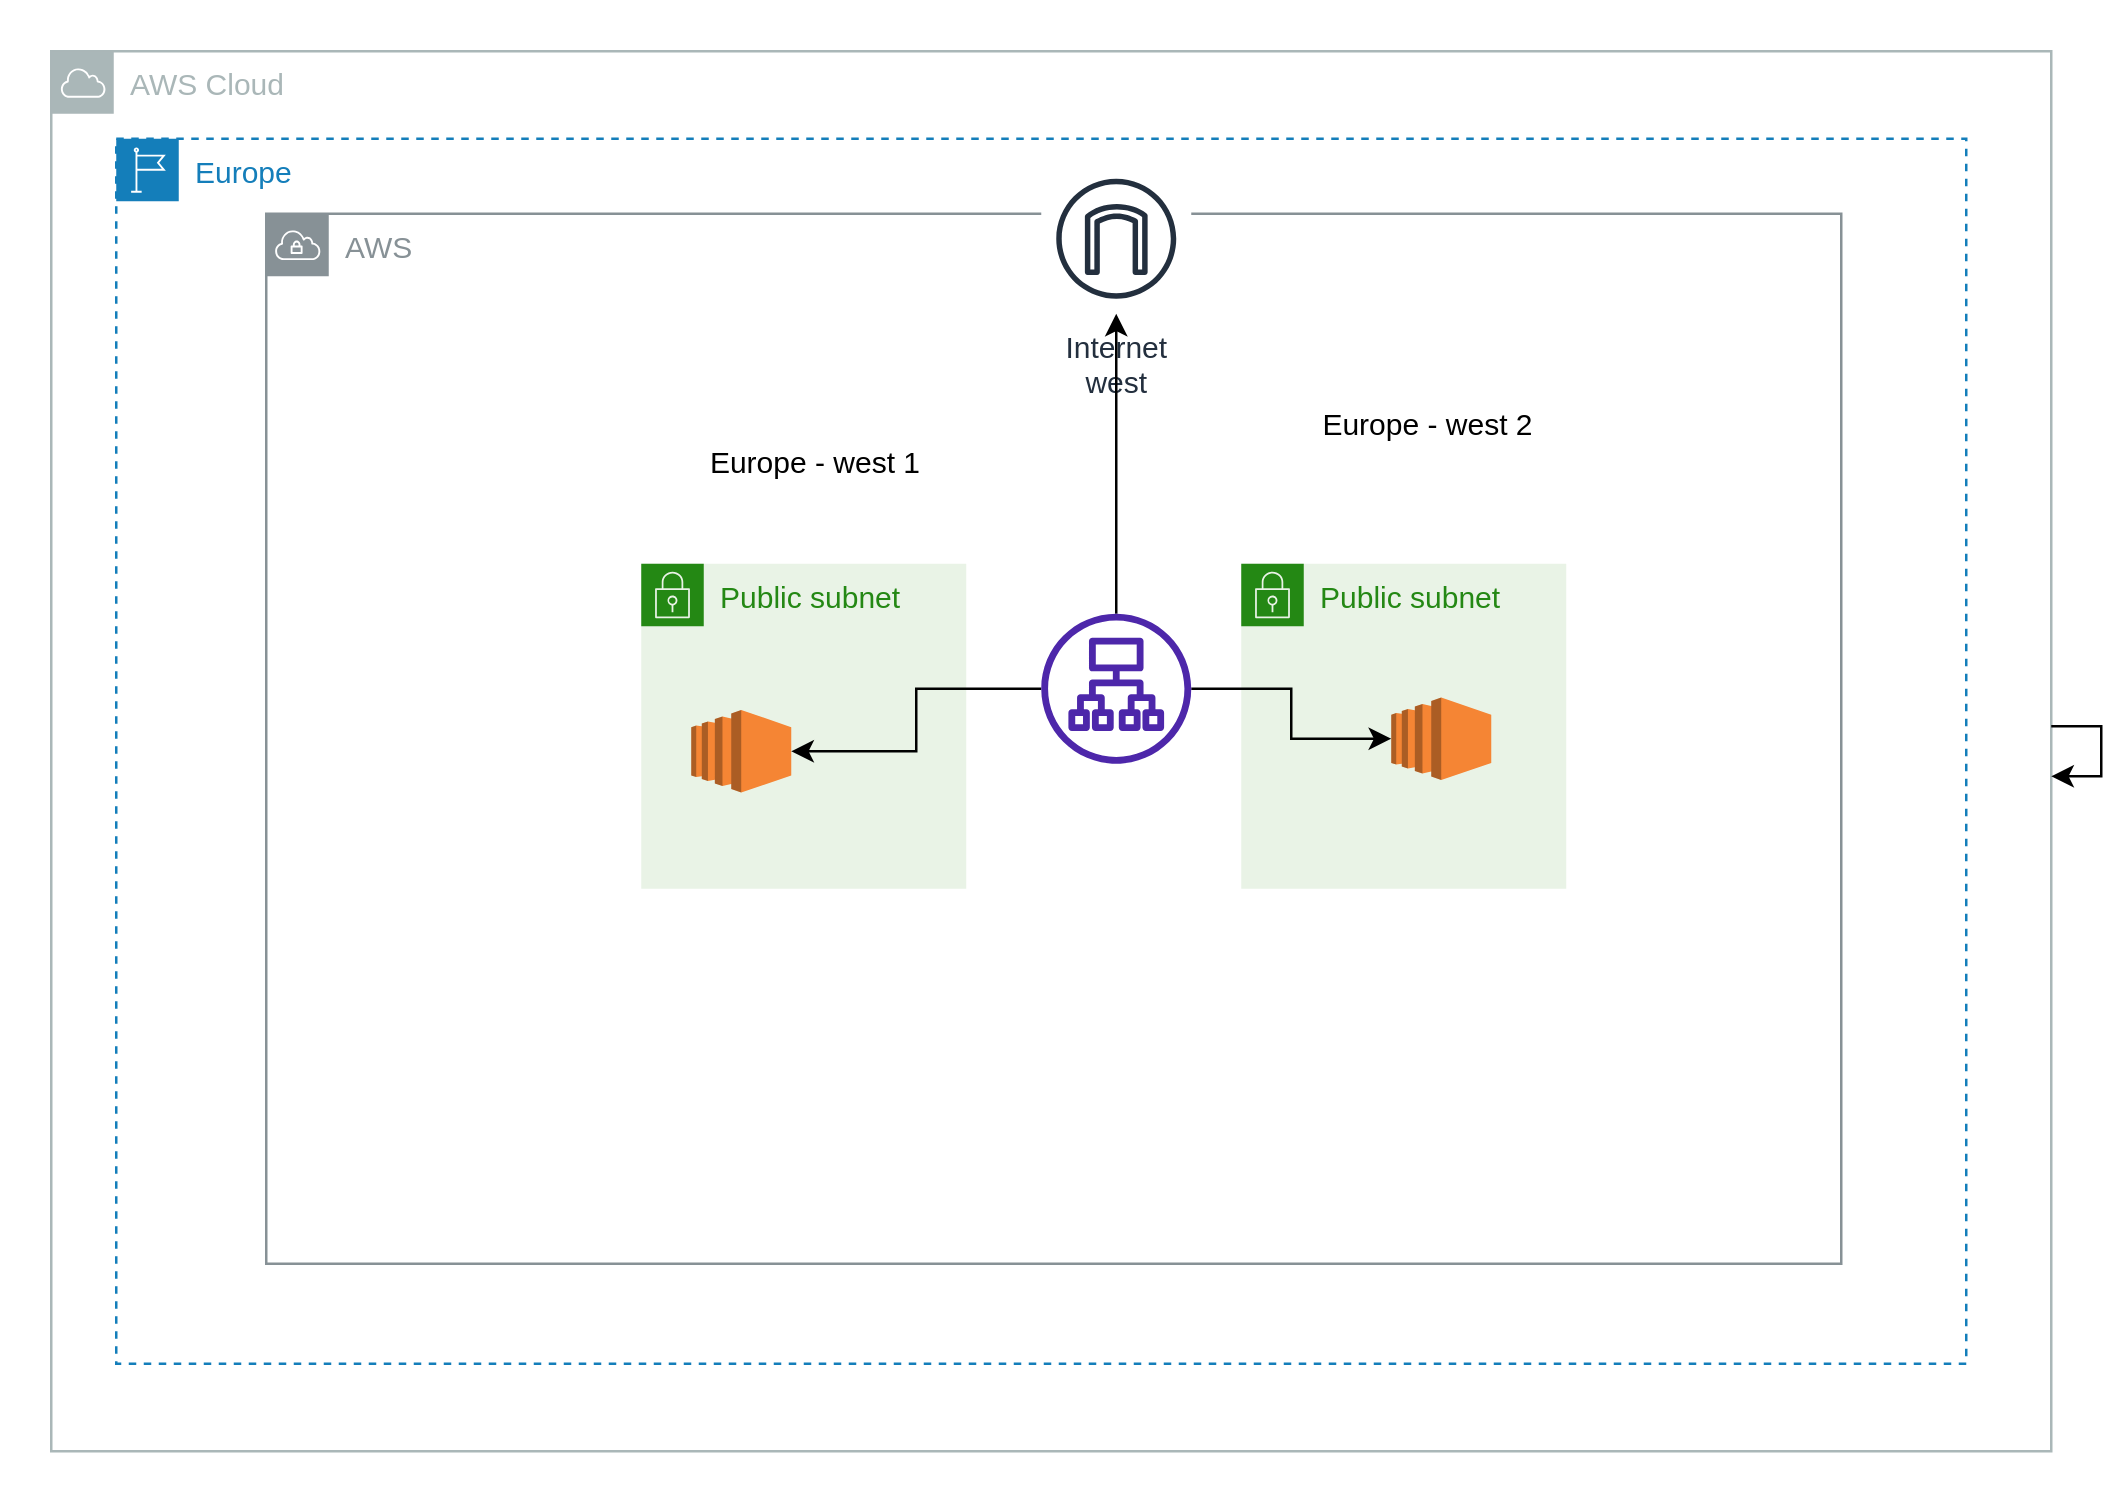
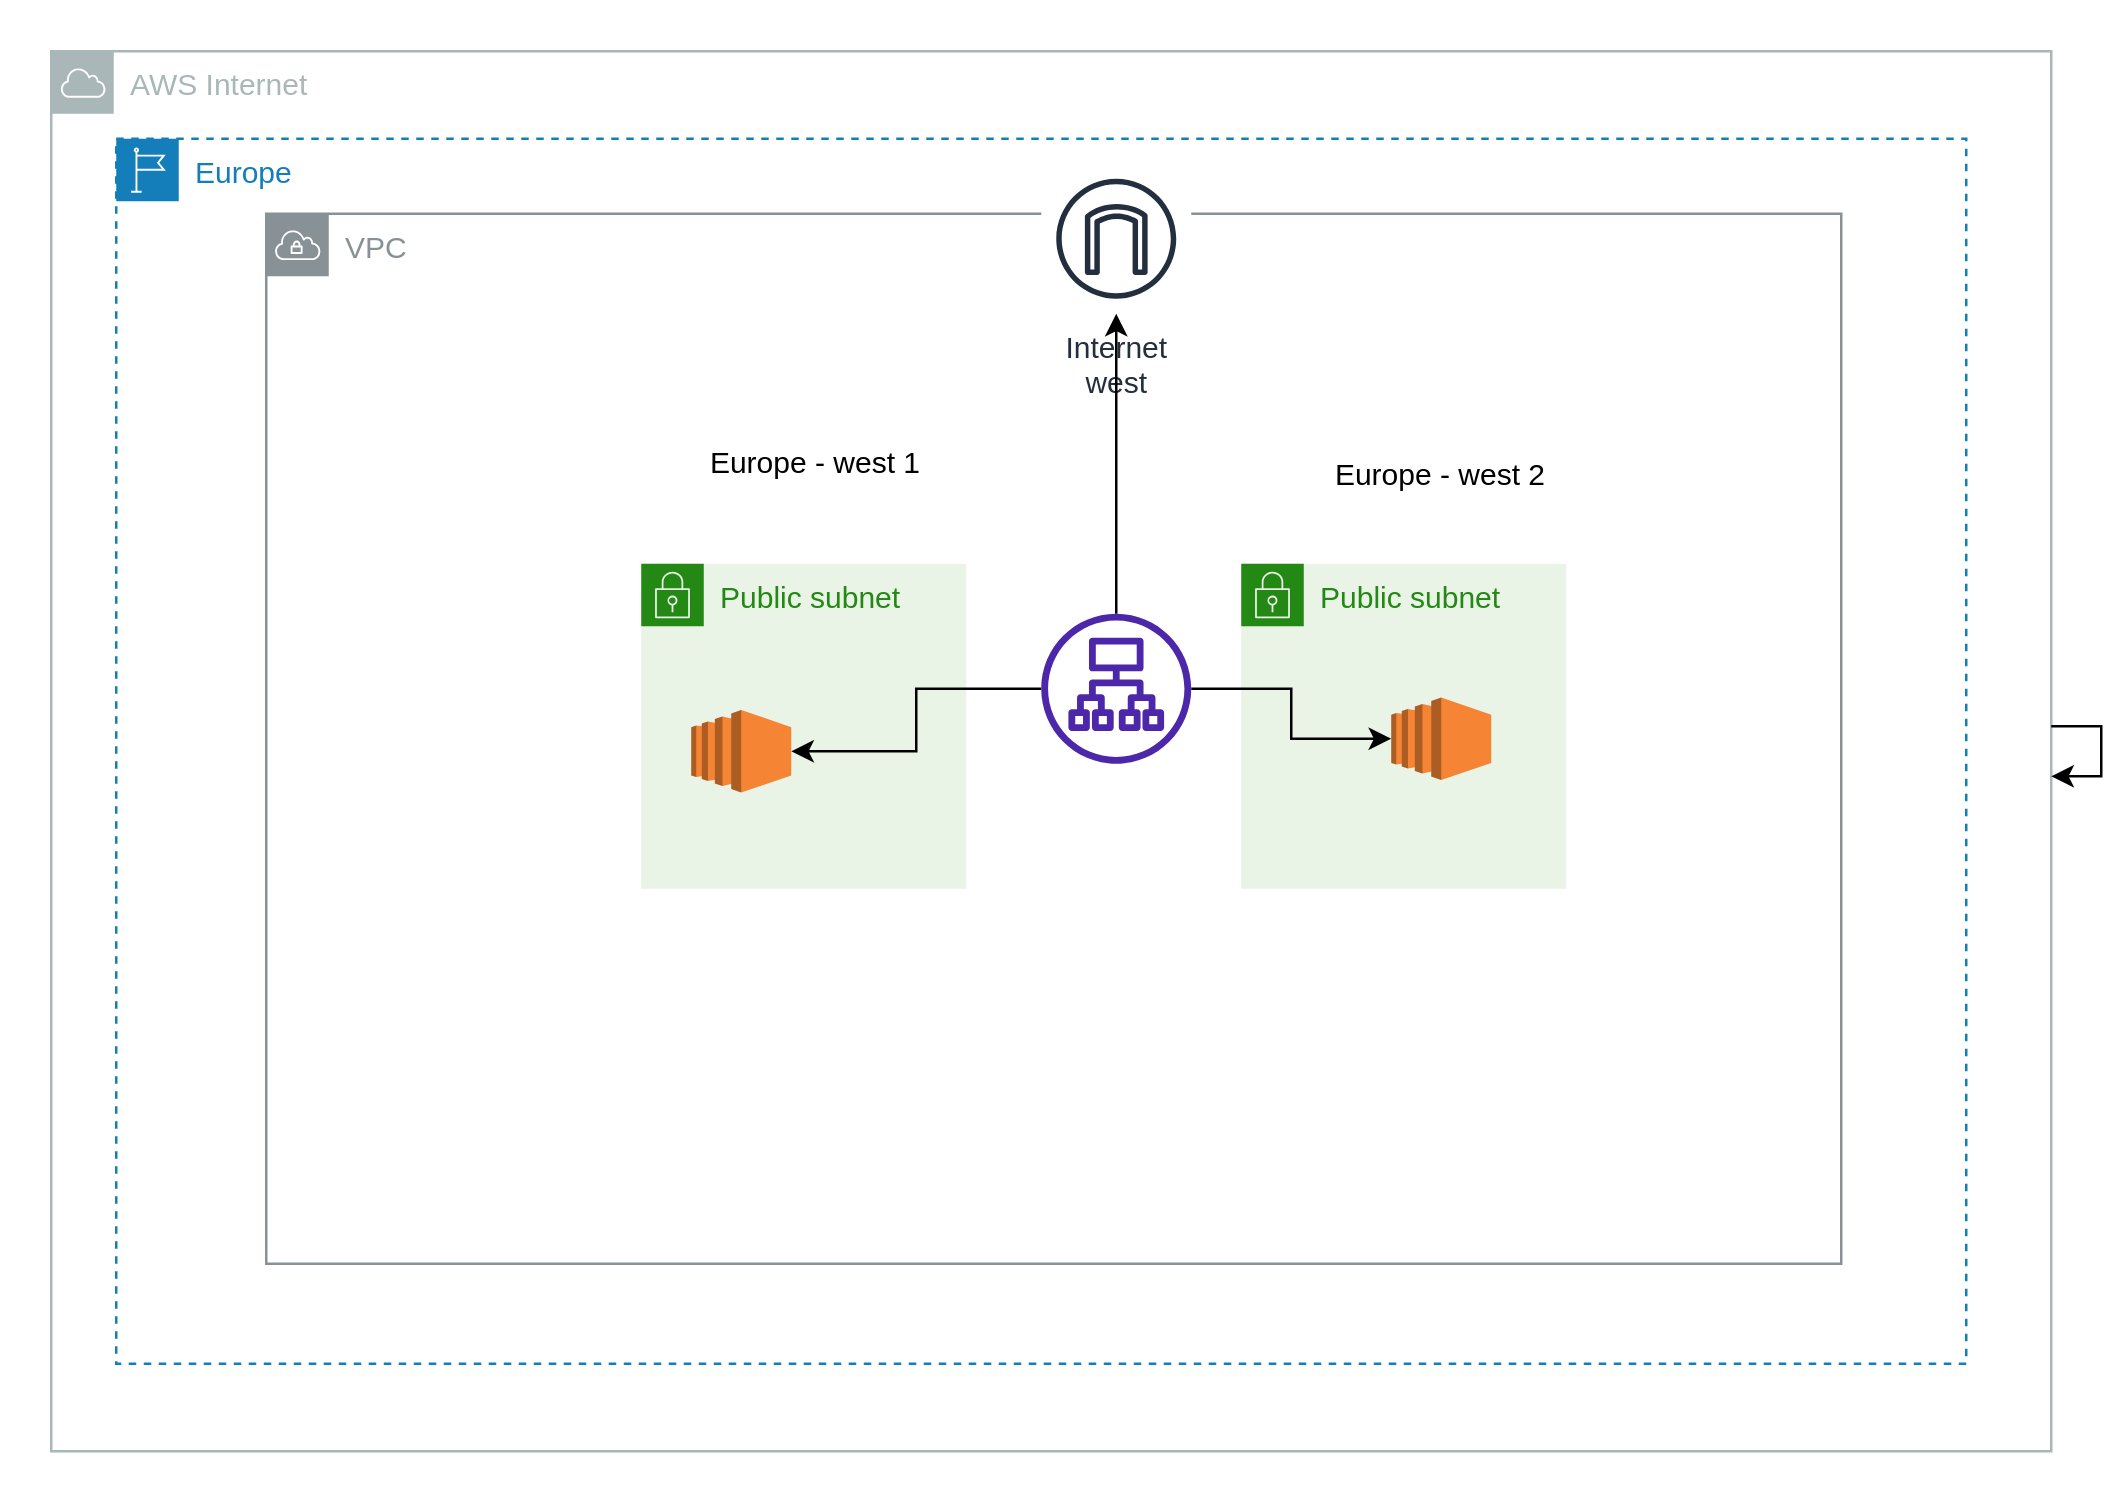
(199, 87) -> (228, 87)
(371, 249) -> (371, 249)
(1429, 426) -> (1441, 476)
